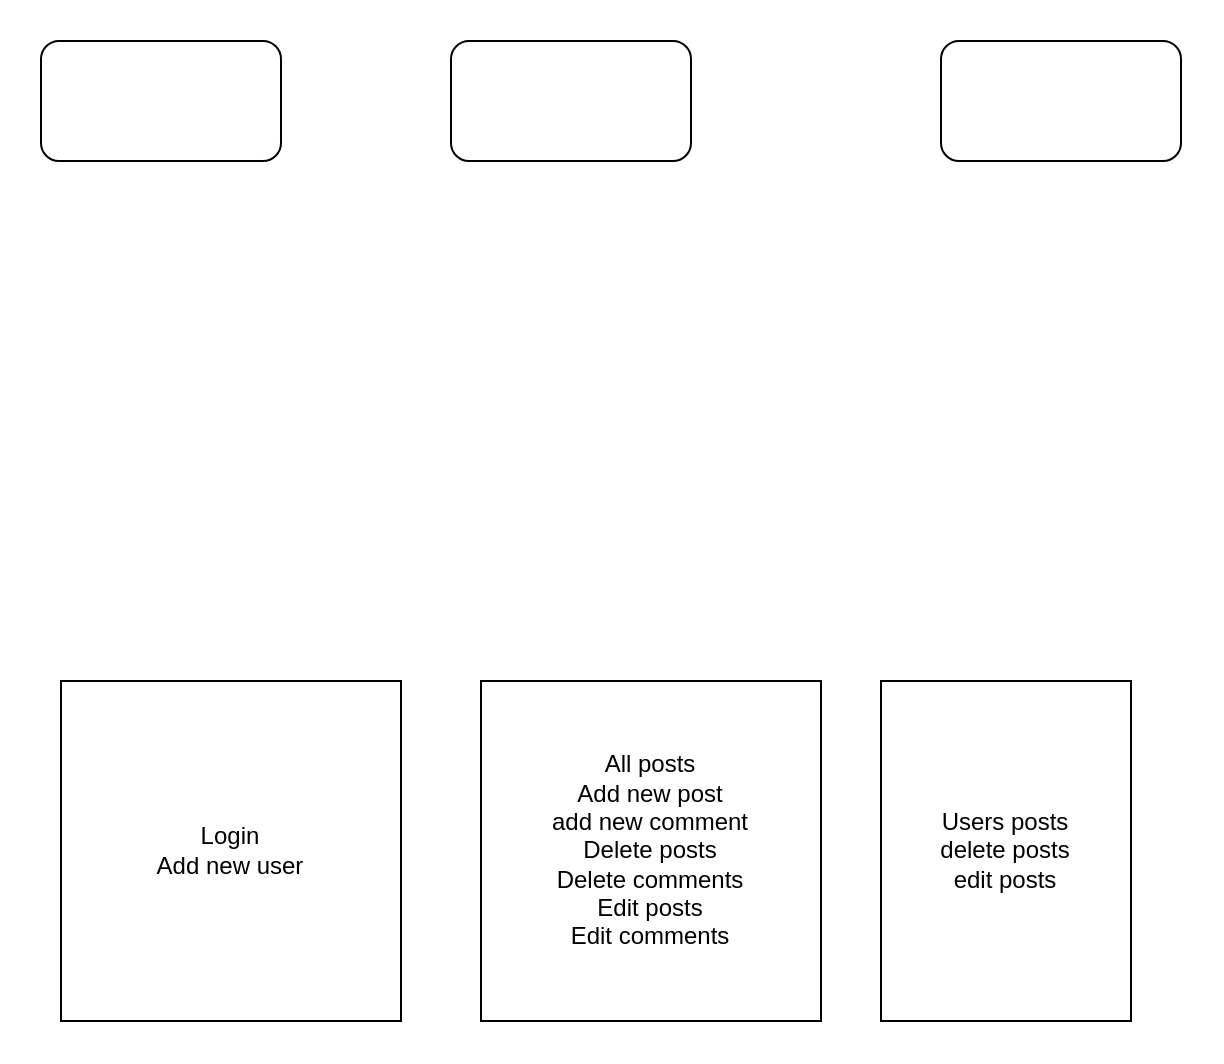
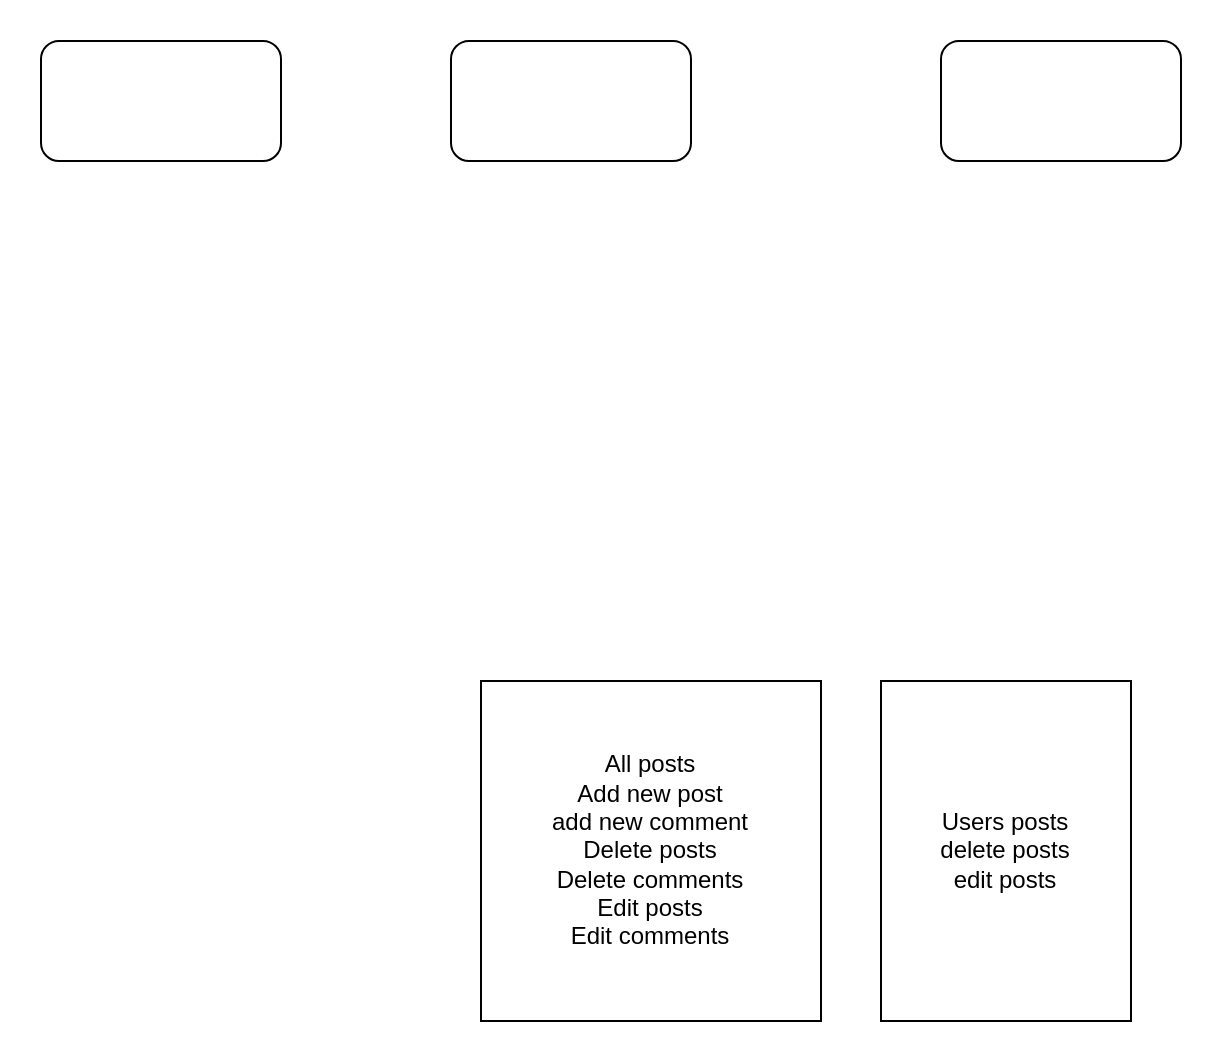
(231, 851) -> none
